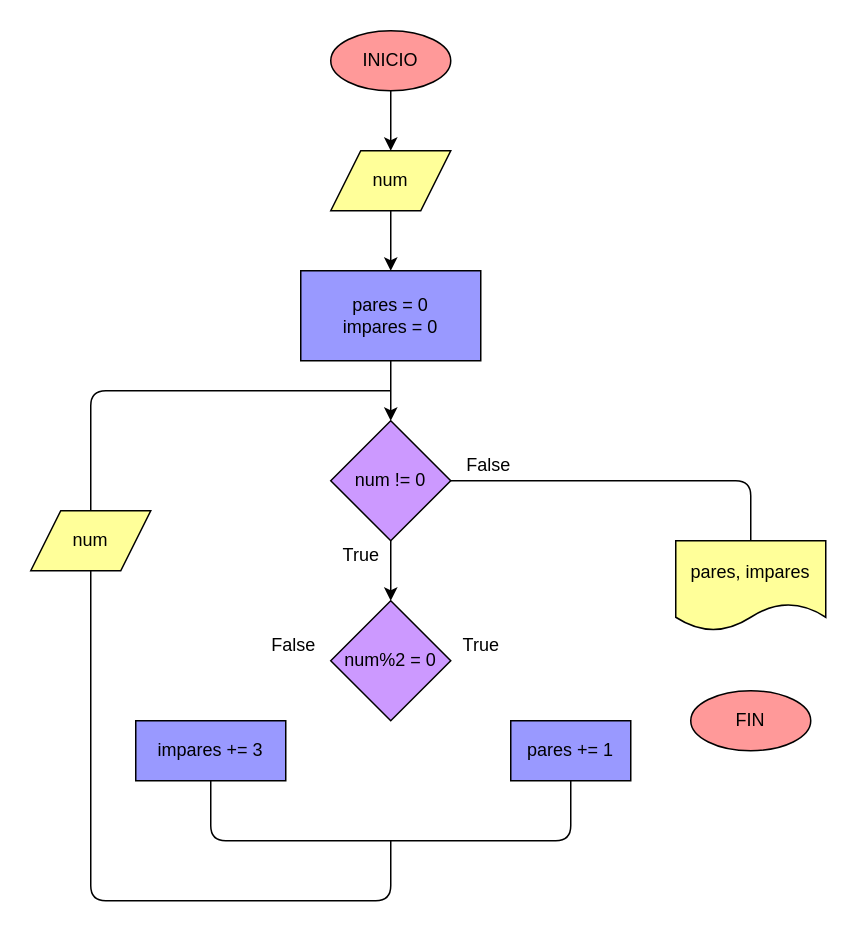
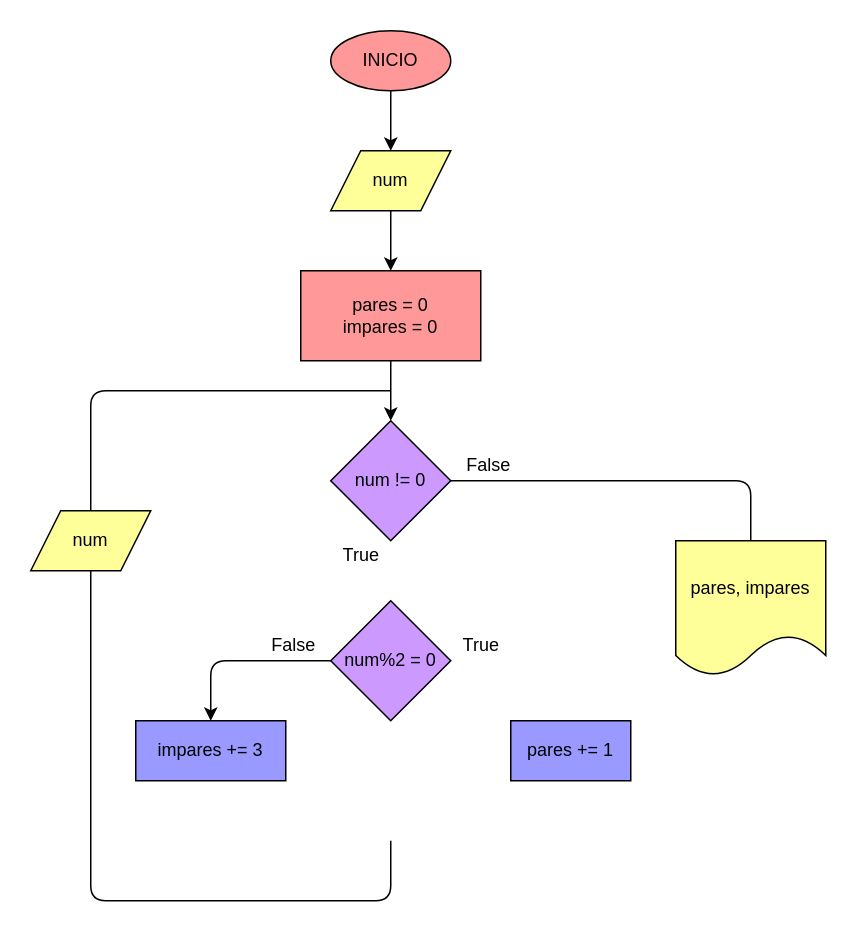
(391, 316) -> (391, 316)
(391, 566) -> none
(751, 586) -> (751, 608)
none -> (251, 661)
(751, 721) -> none
(392, 841) -> none
